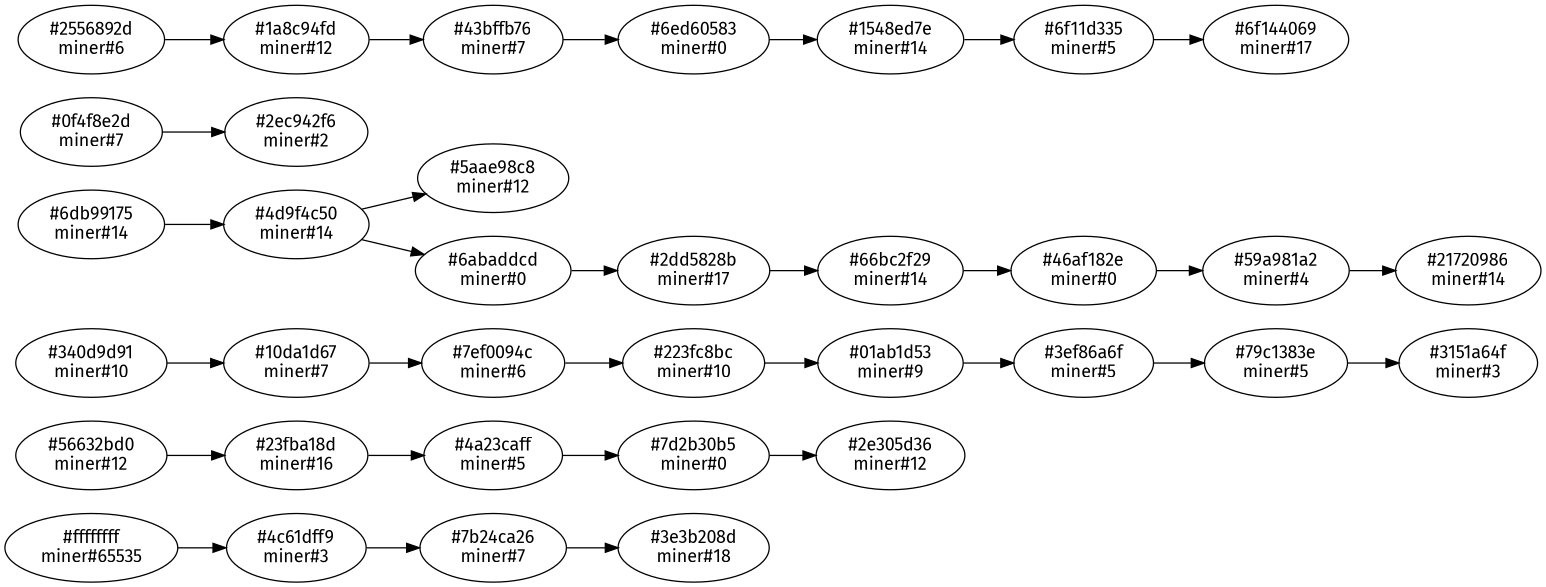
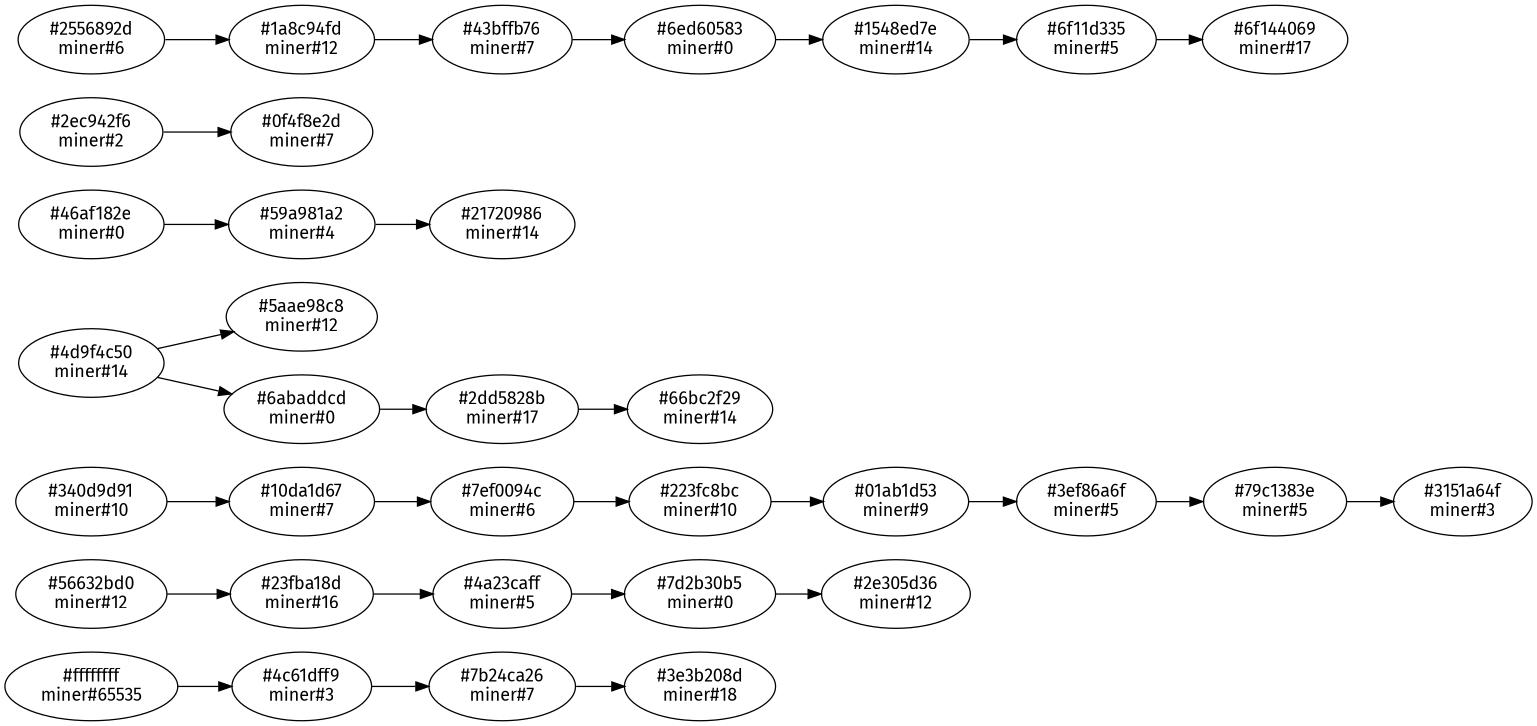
(187, 132) -> (191, 132)
(91, 224) -> none
(980, 271) -> none
